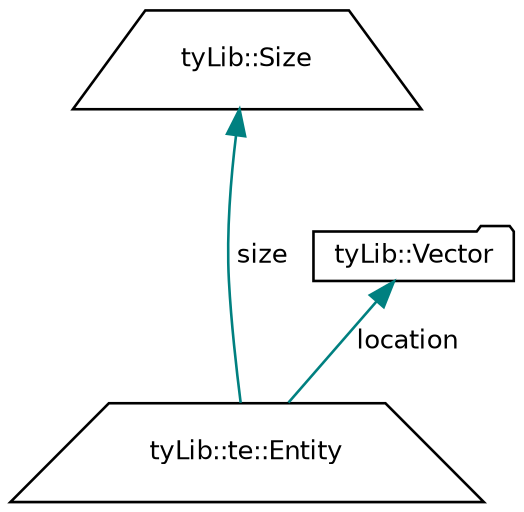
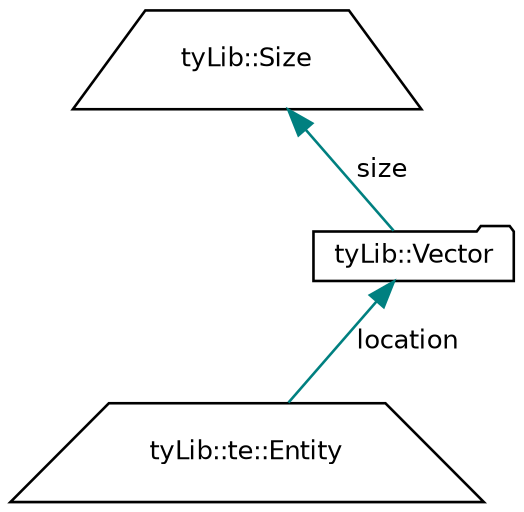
(229, 269) -> (350, 180)
